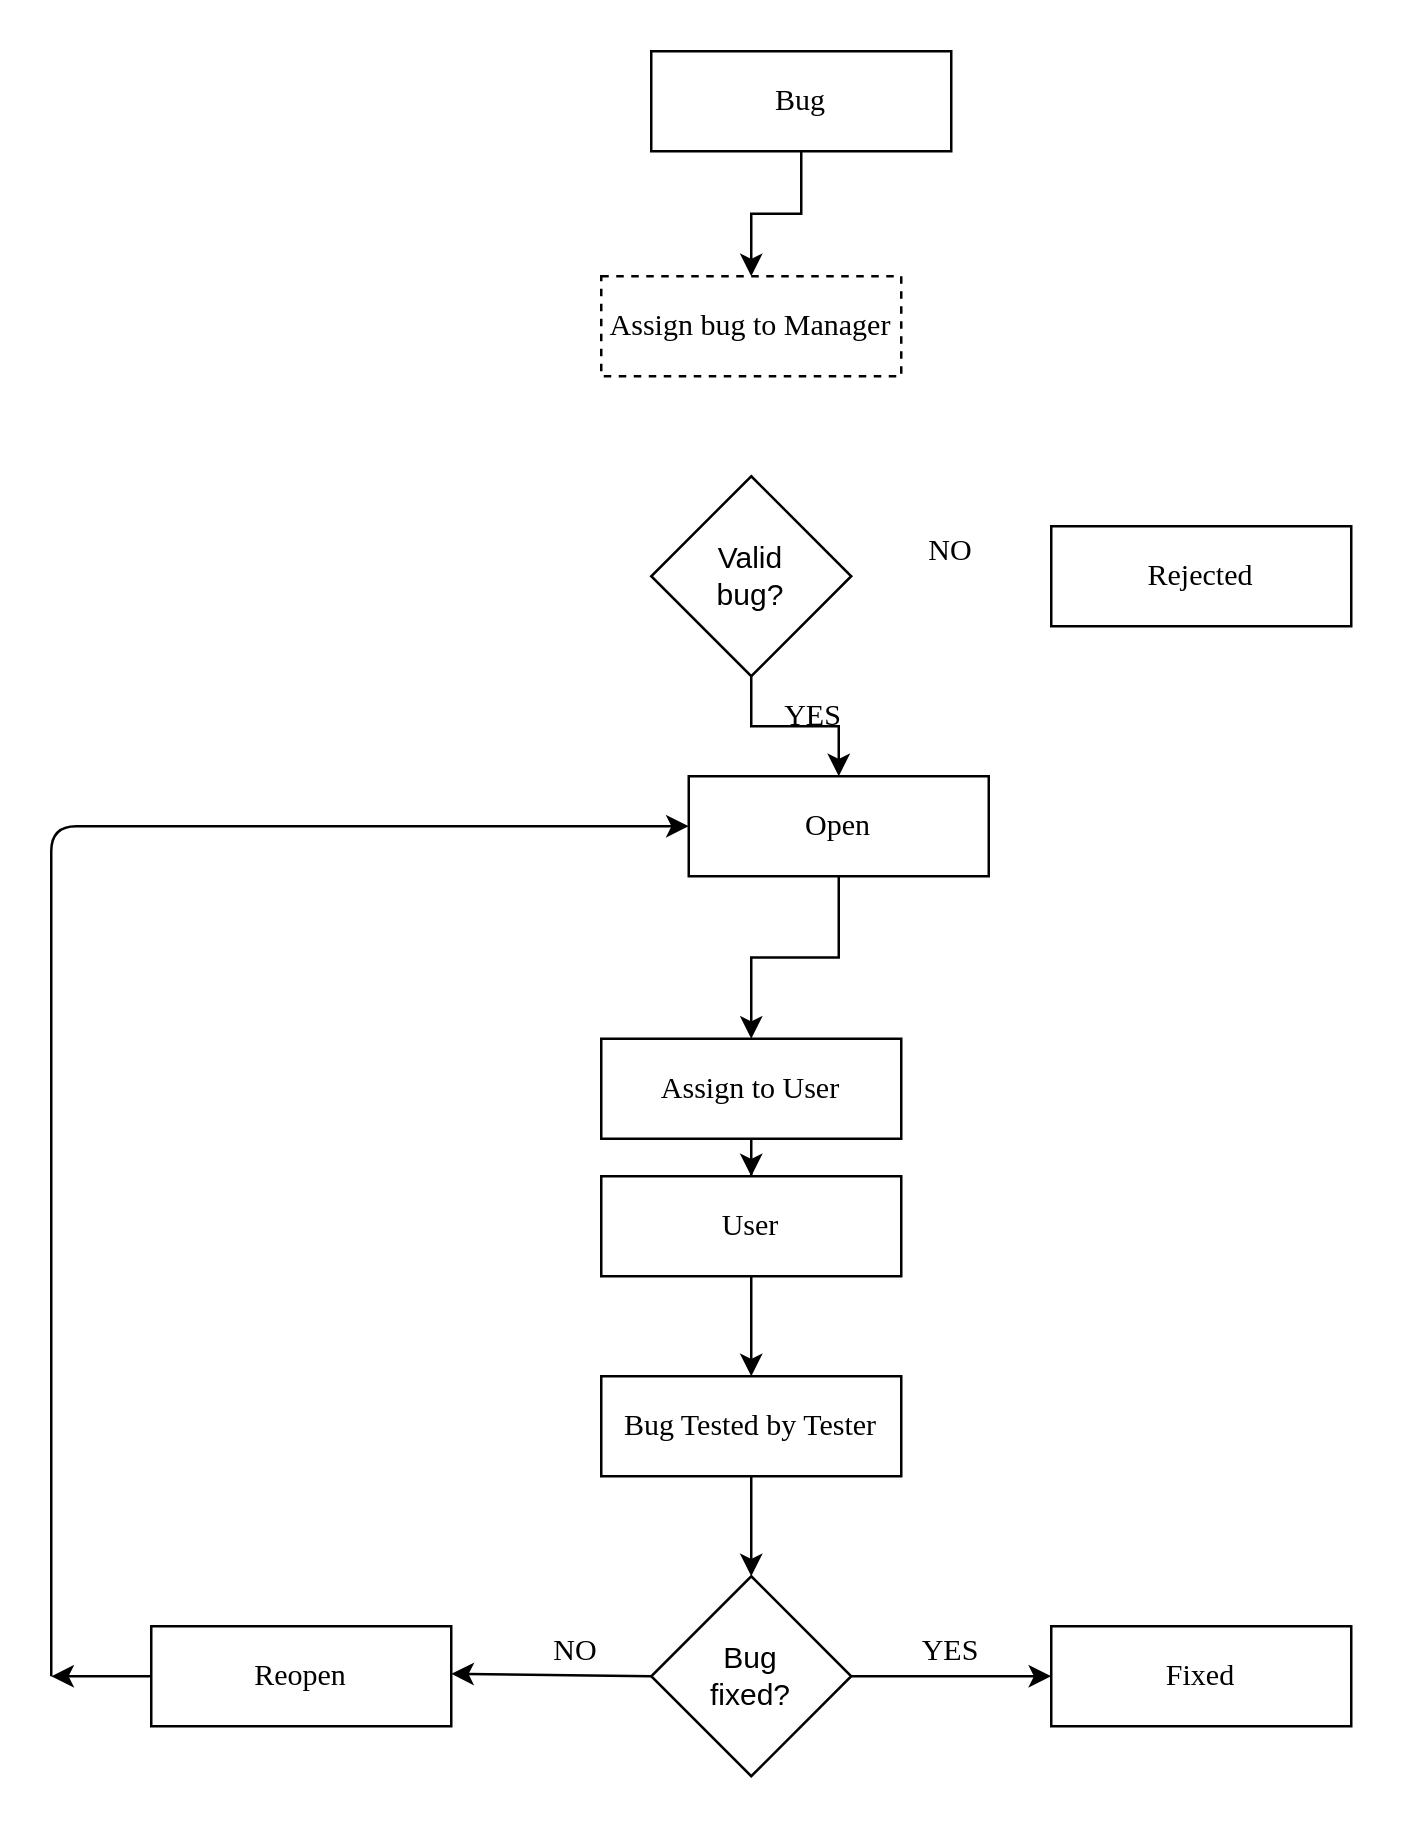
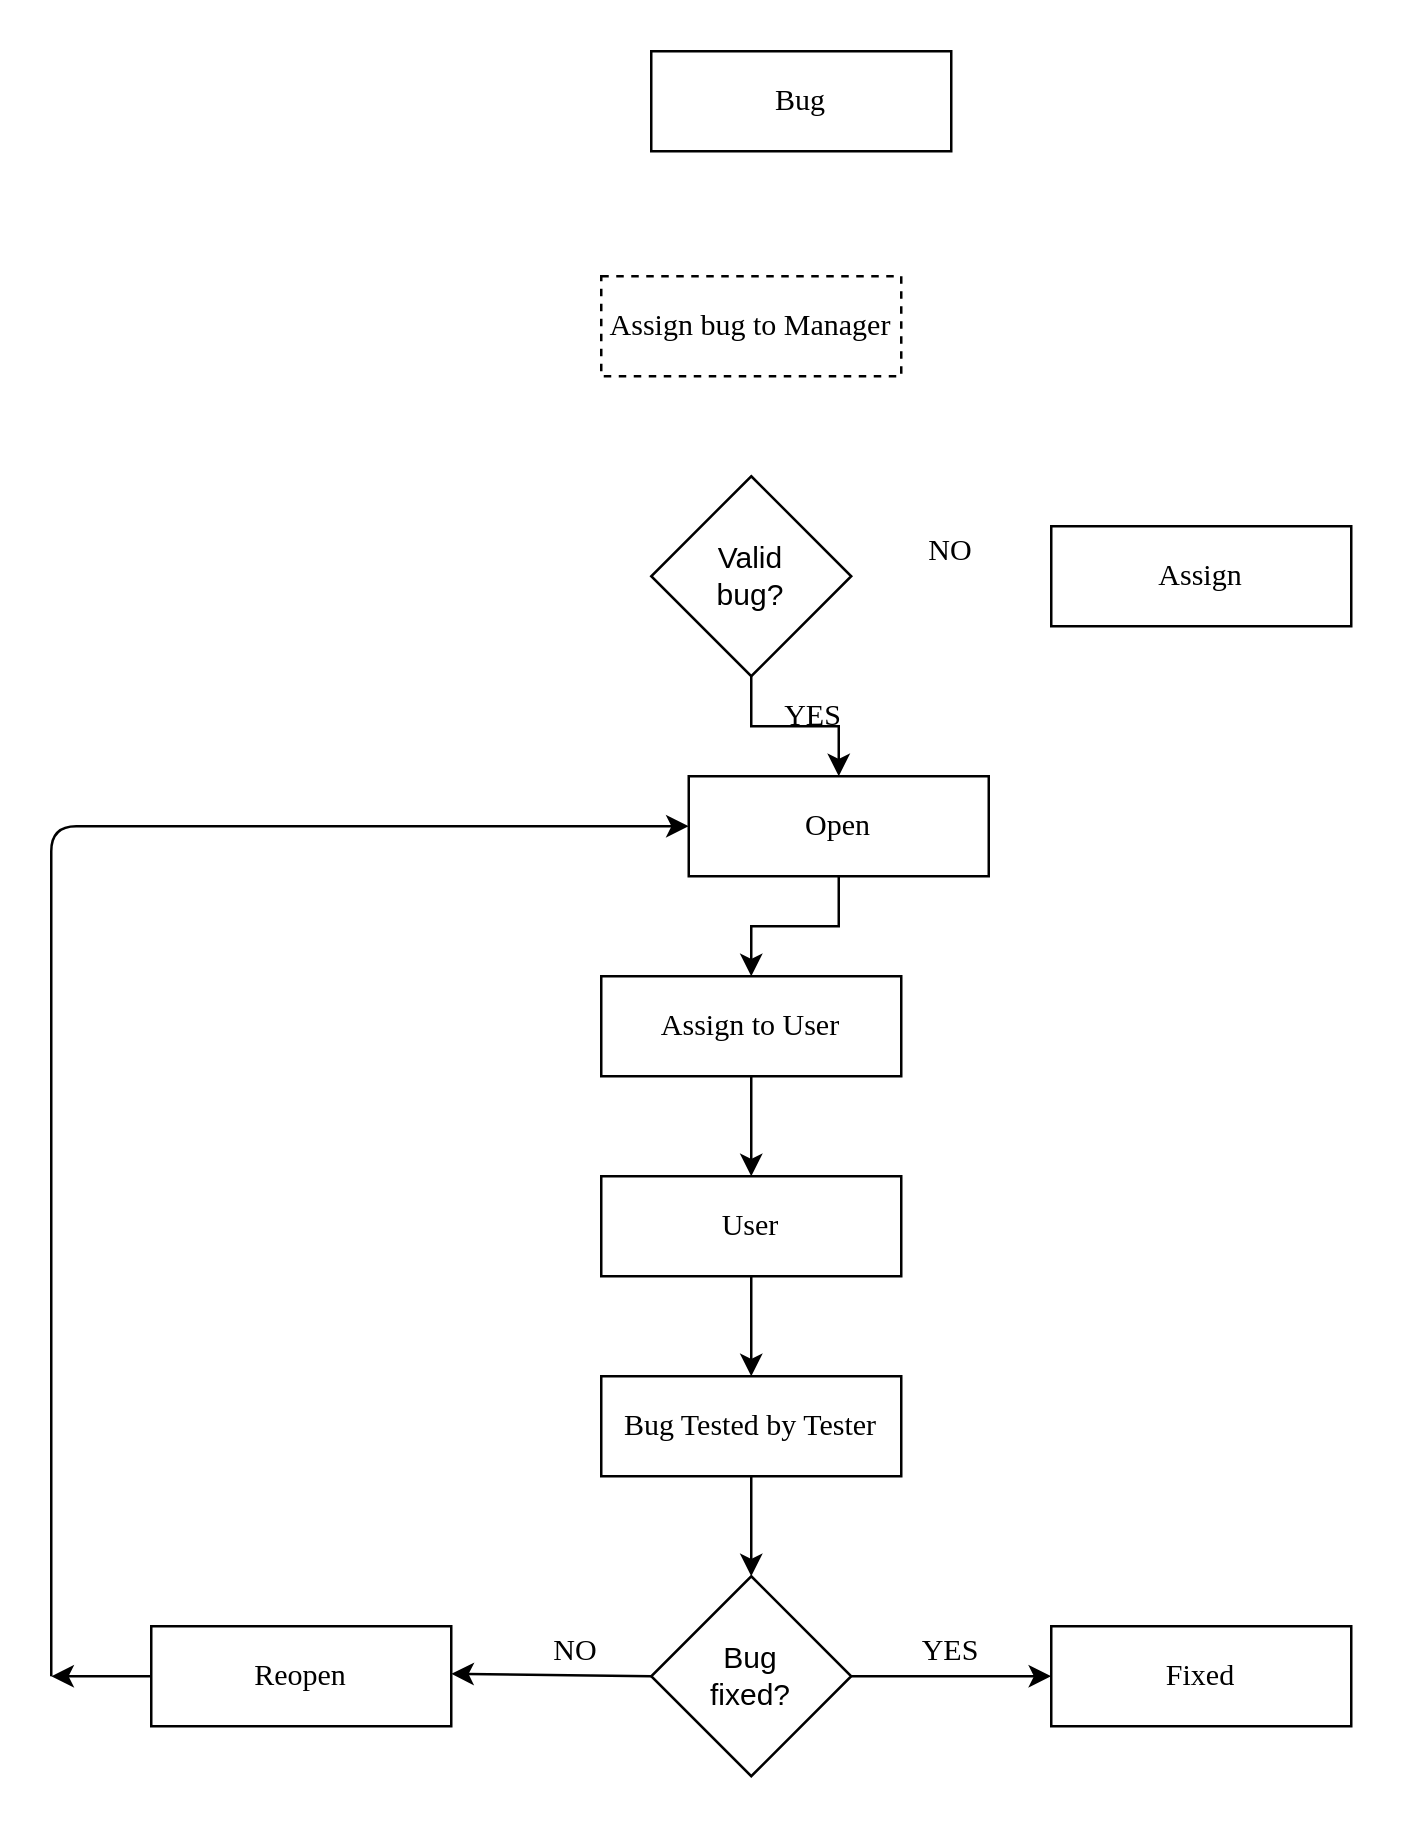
(784, 214) -> none
(1201, 576) -> (1201, 576)
(751, 1089) -> (751, 1026)
